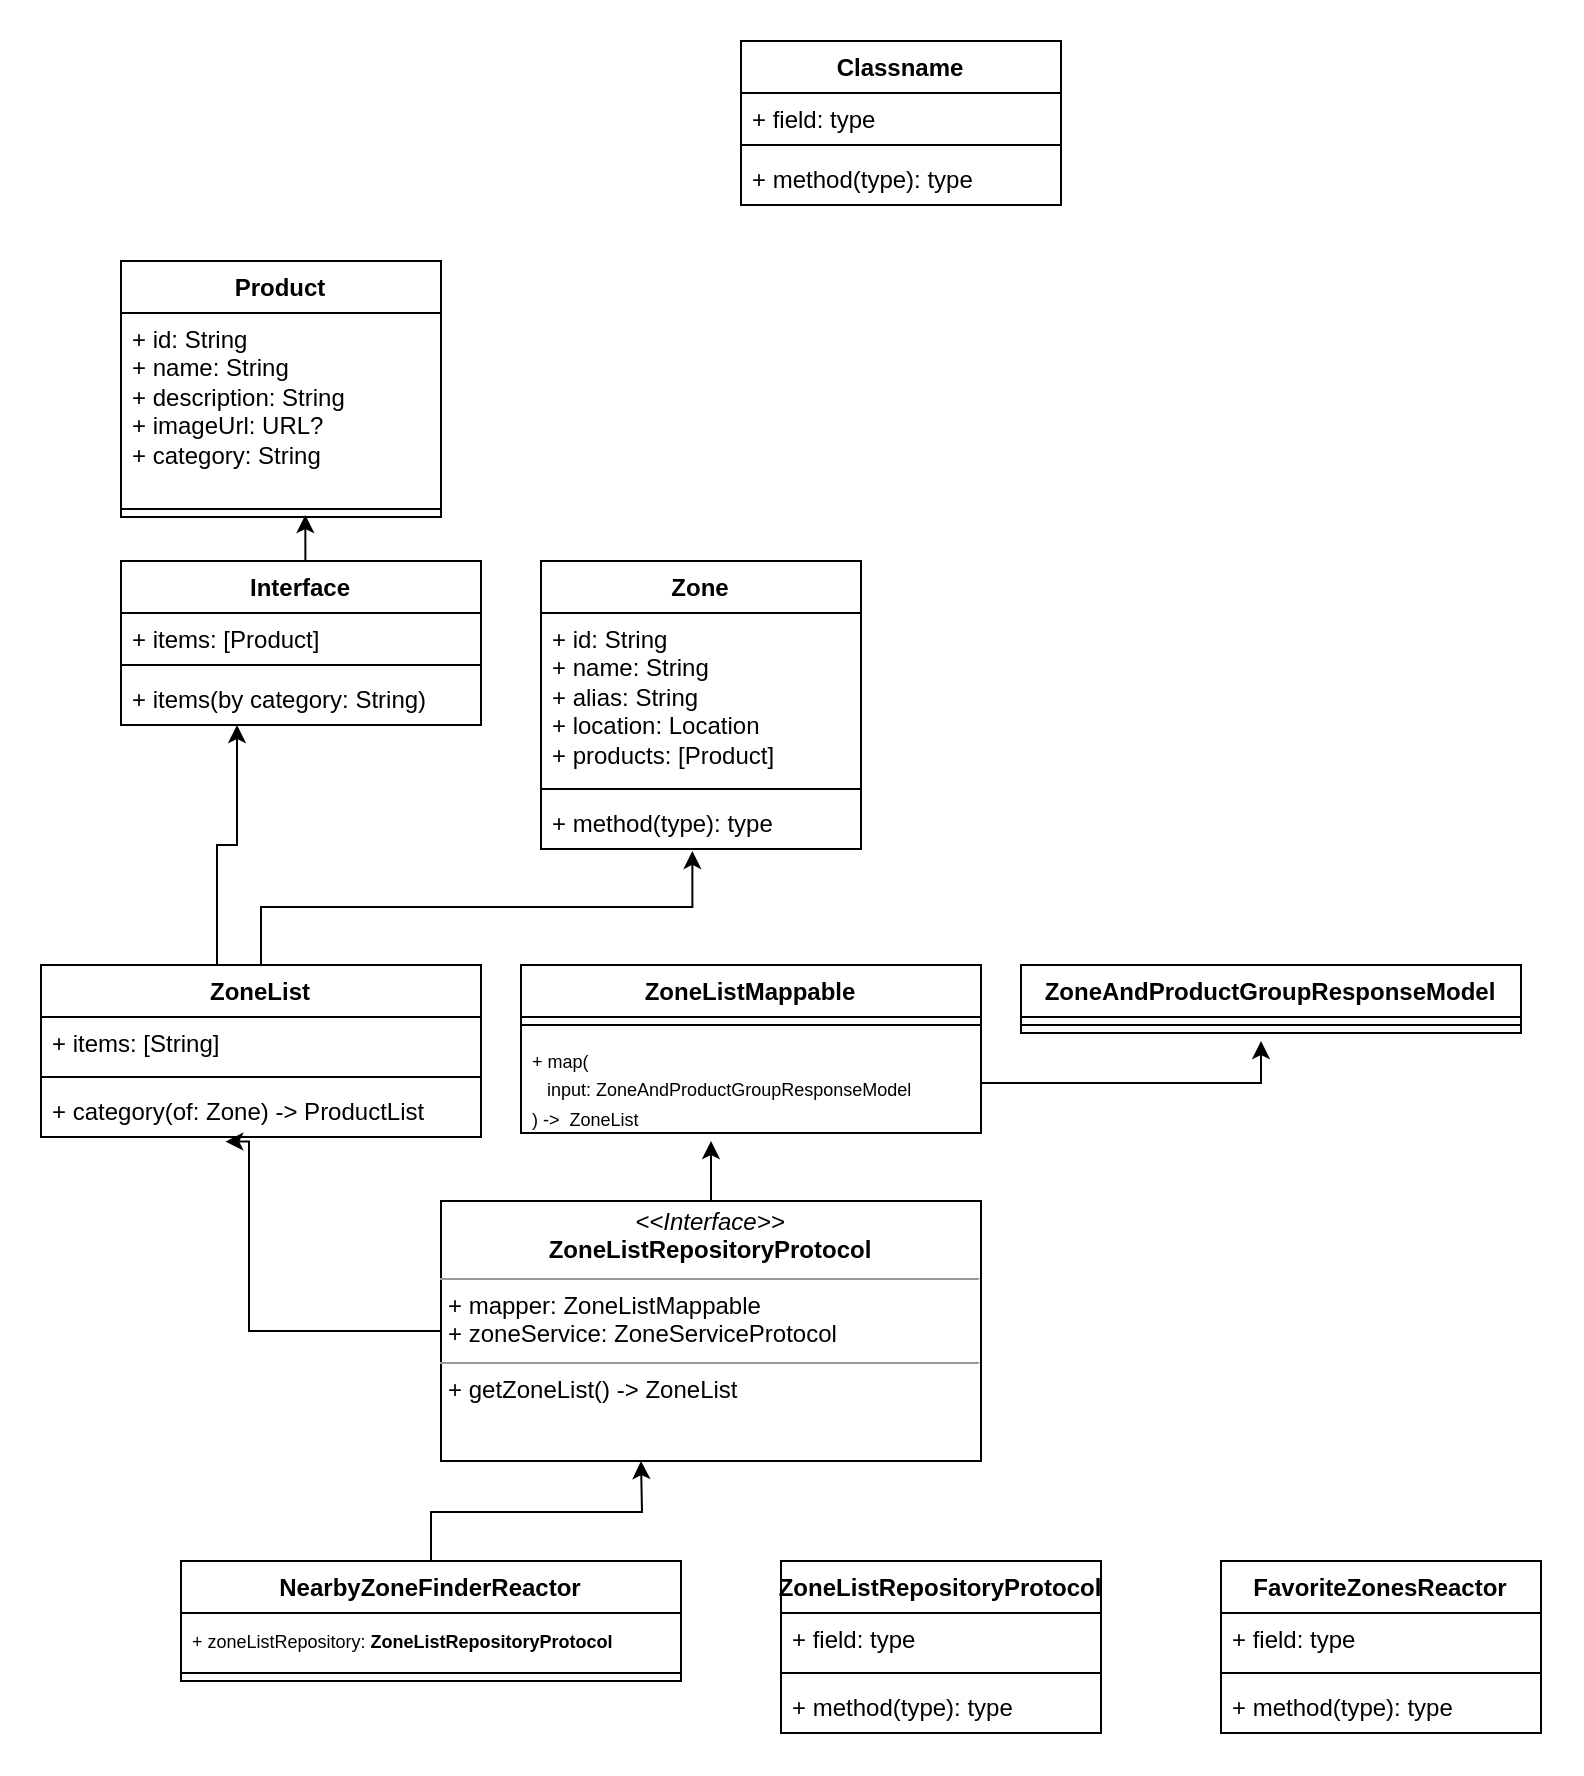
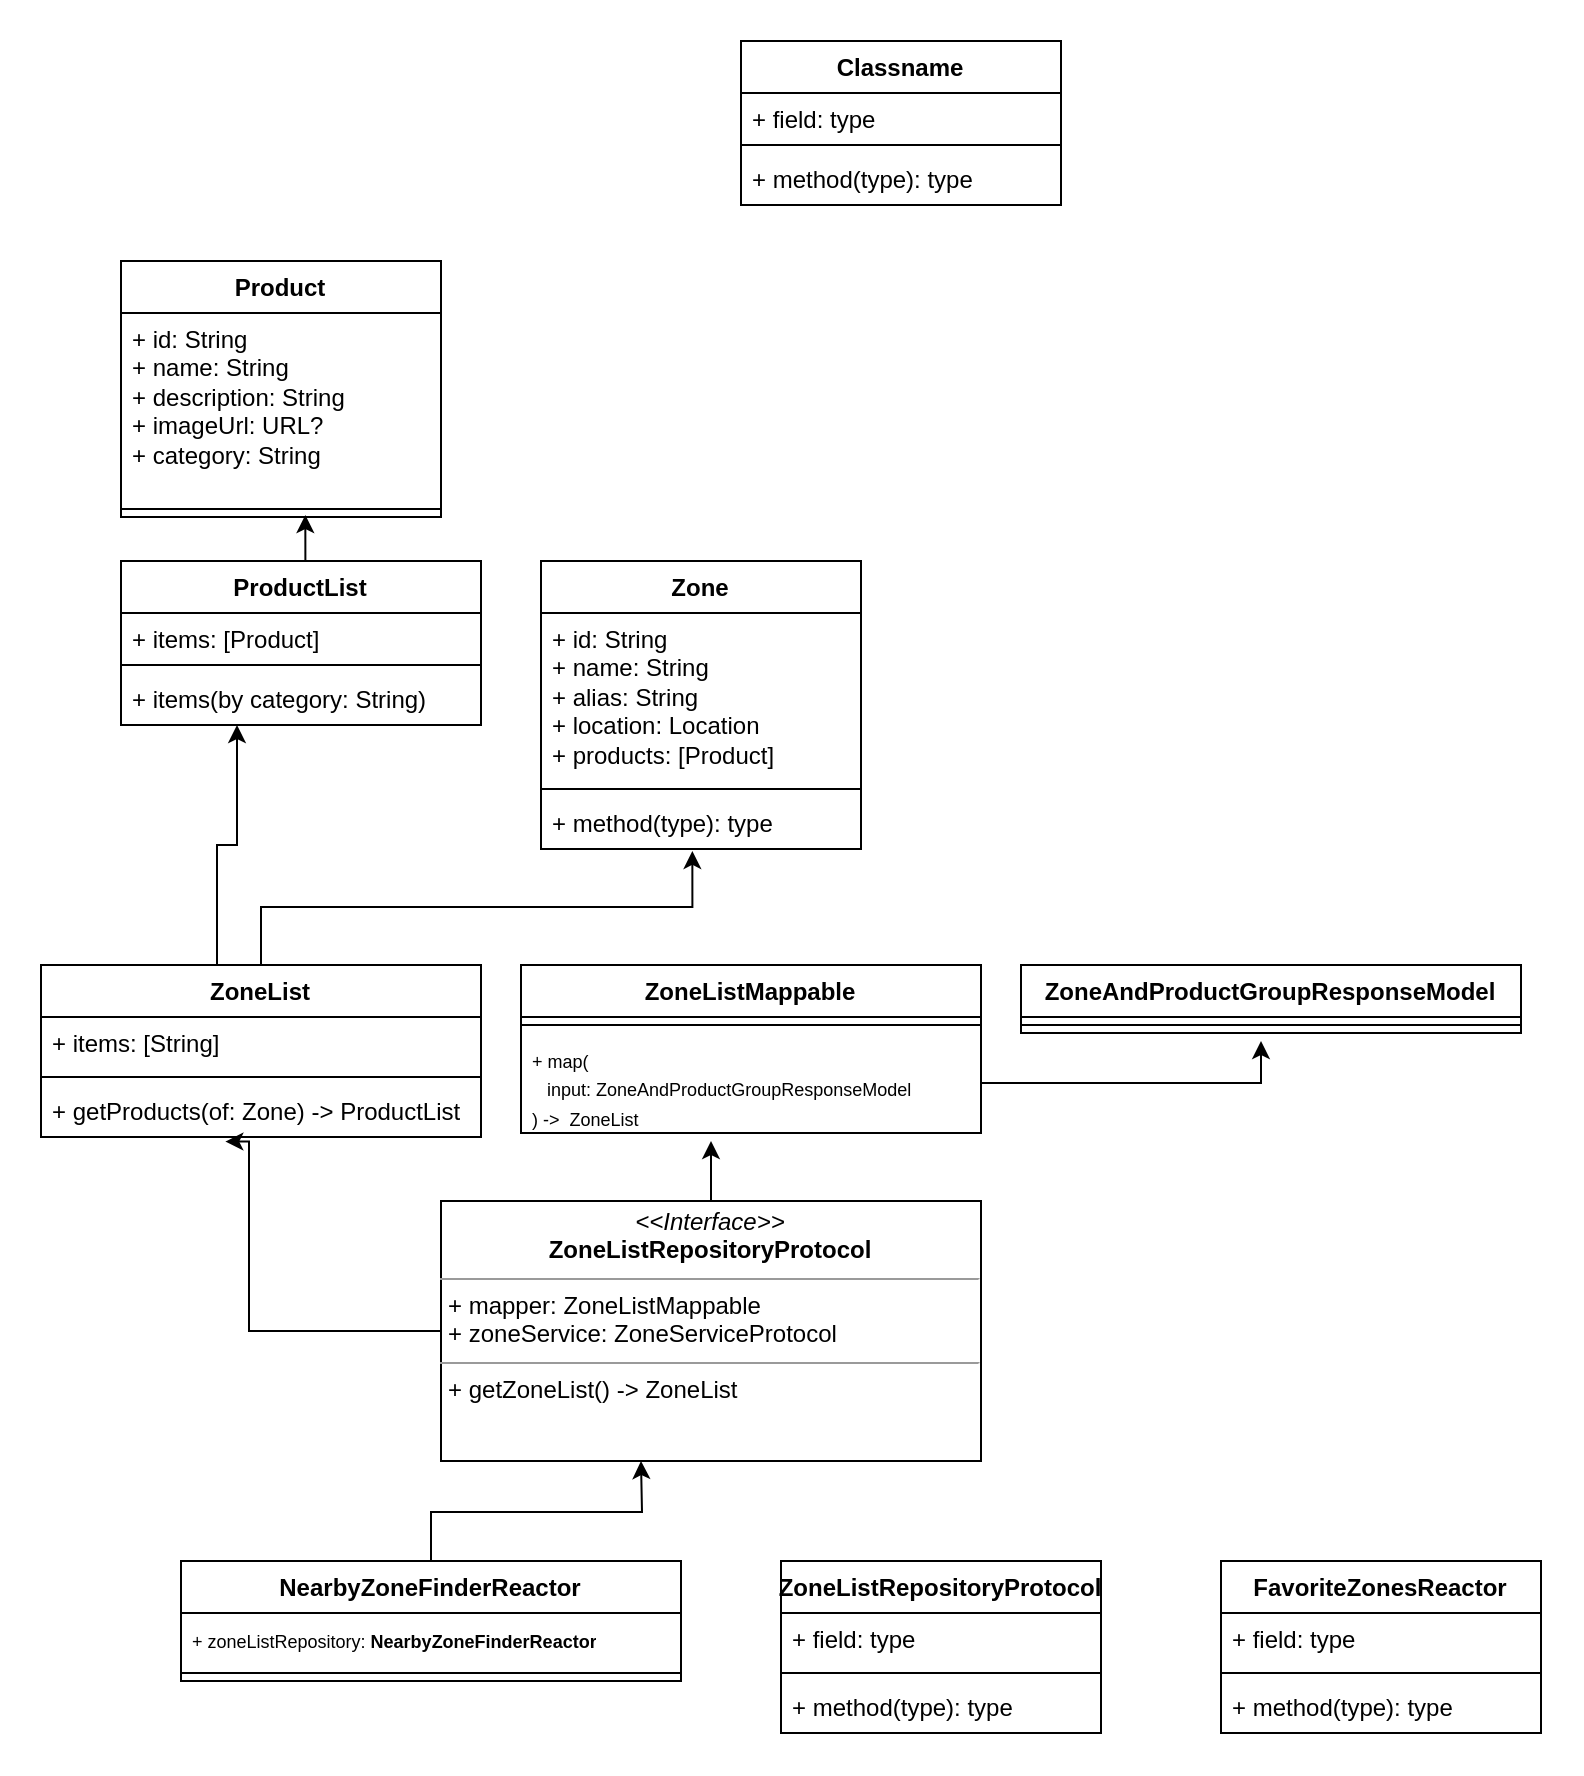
(301, 589) -> (301, 589)
(263, 1128) -> (263, 1128)
(433, 1656) -> (433, 1656)
